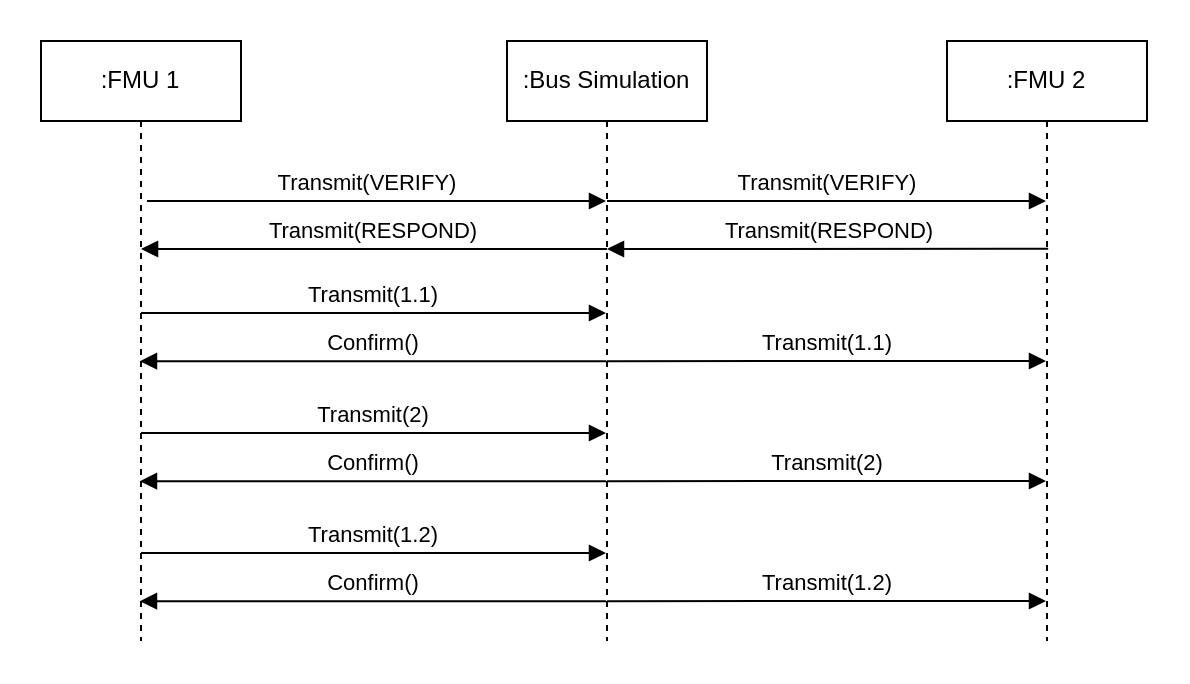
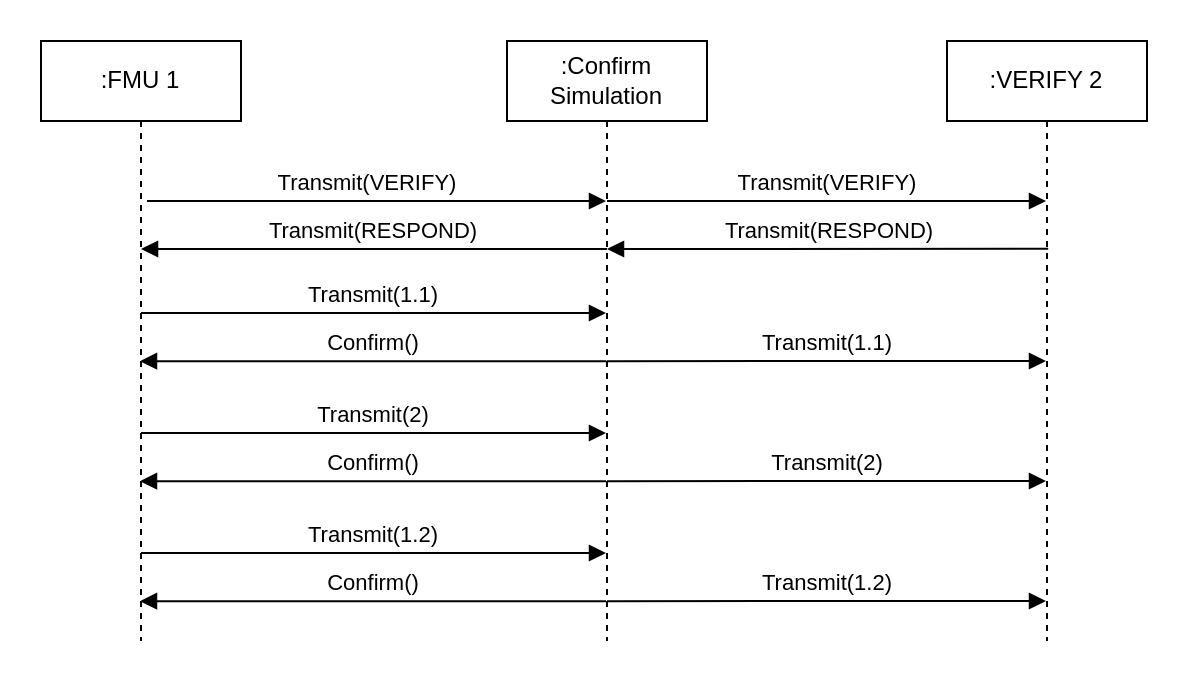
(607, 81) -> (607, 81)
(1047, 81) -> (1047, 81)
